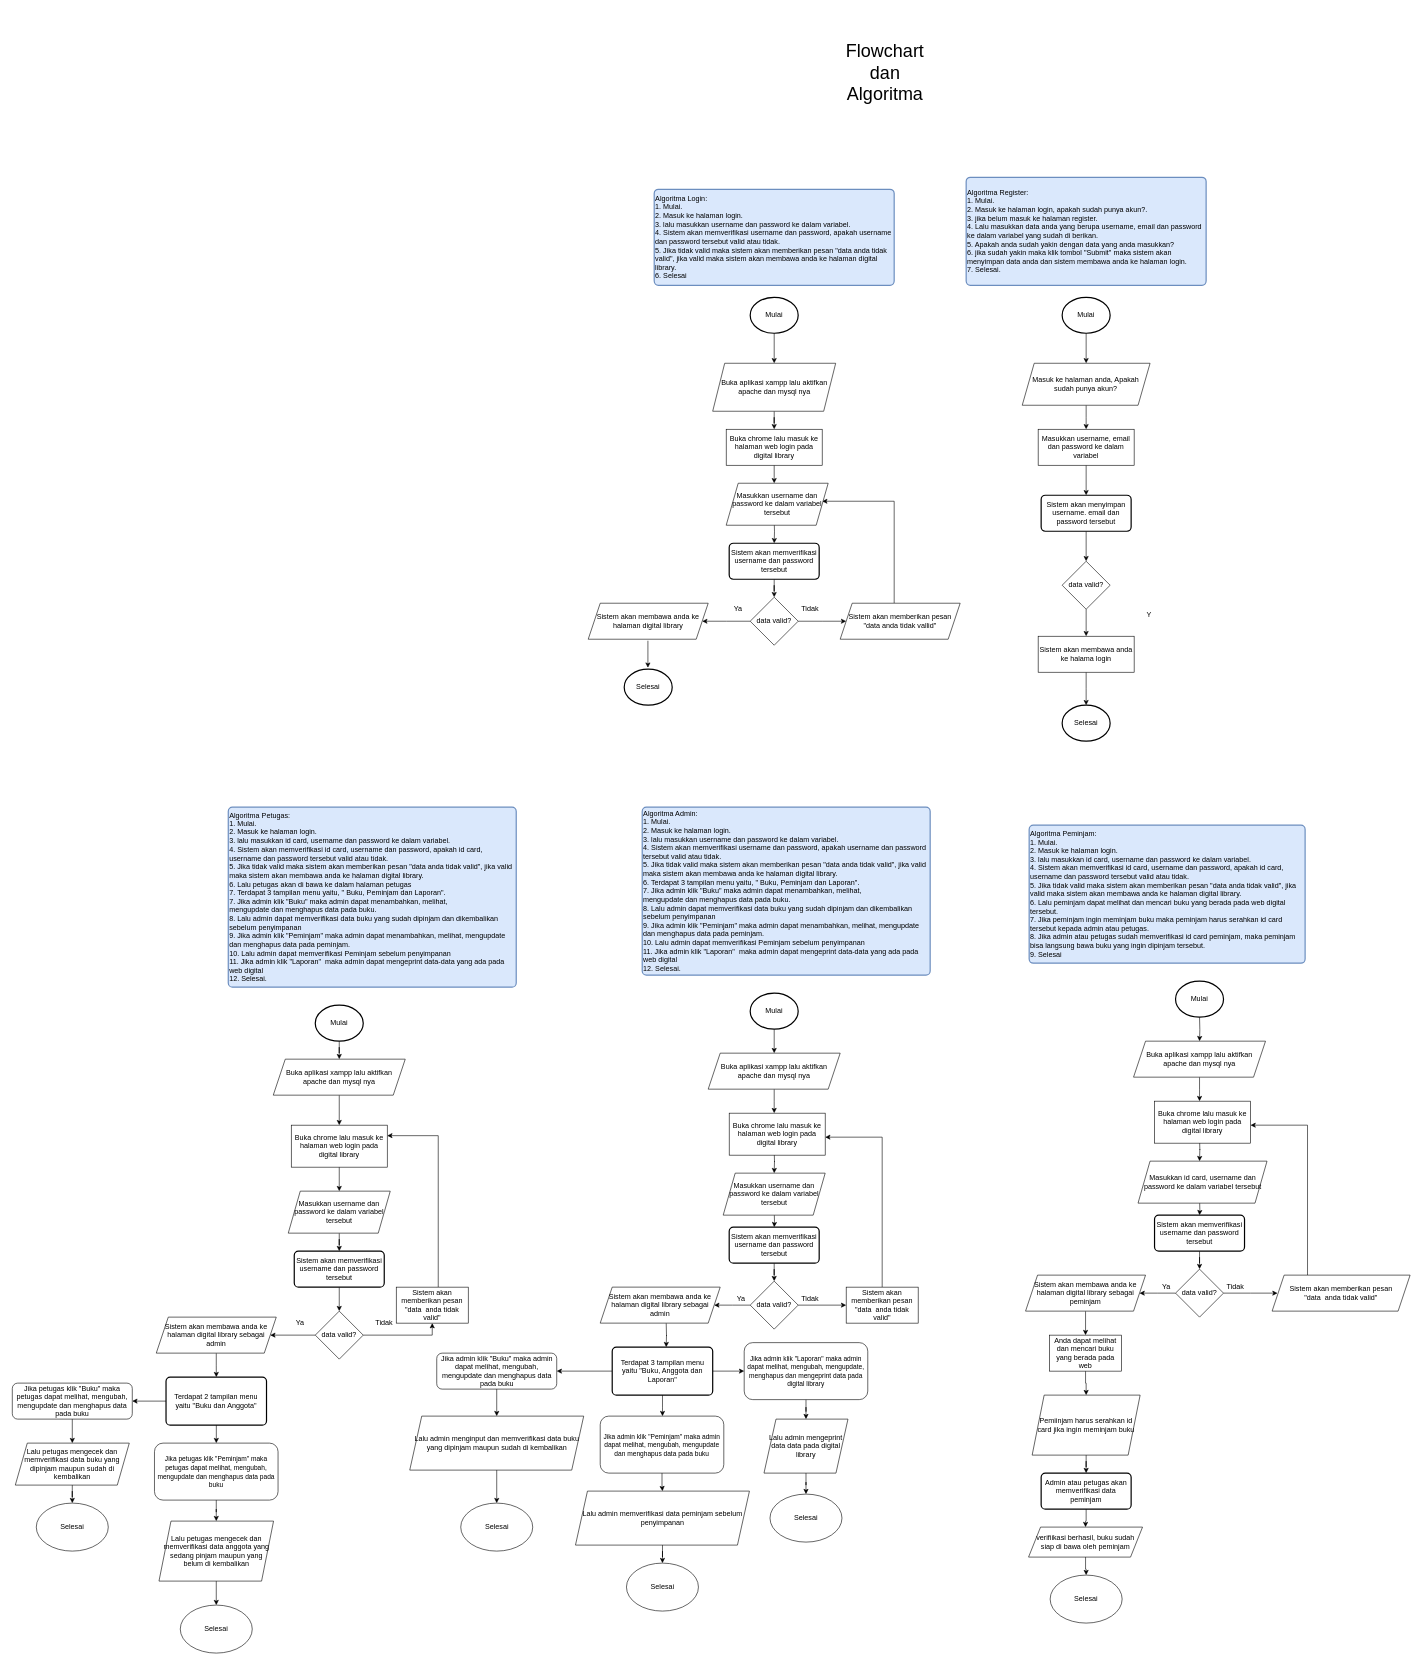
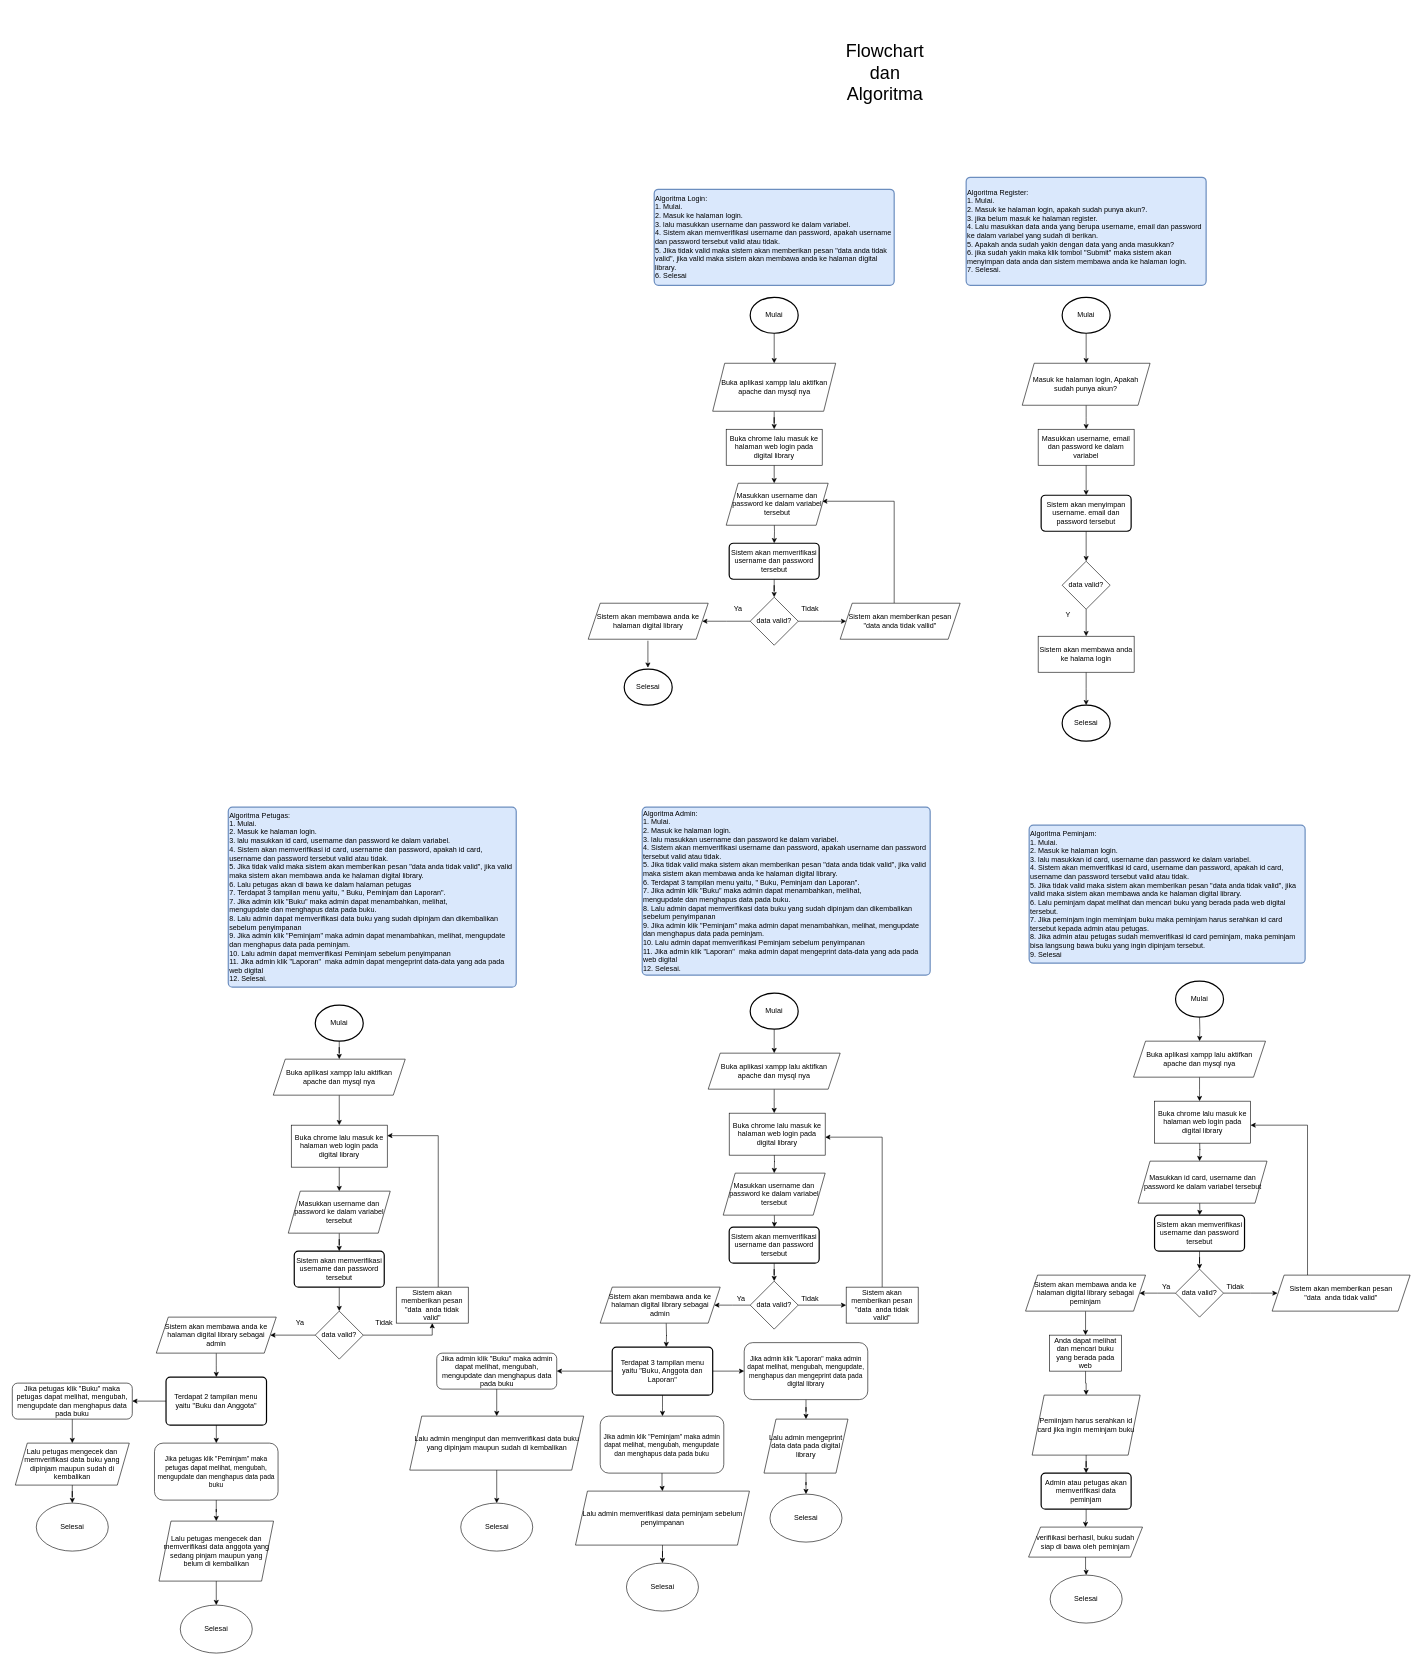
(1086, 384) -> (1086, 384)
(1149, 615) -> (1068, 615)
